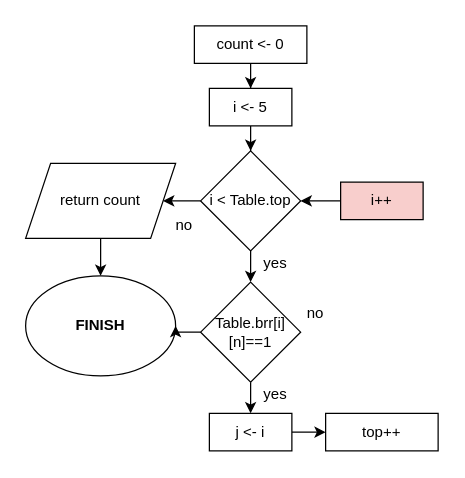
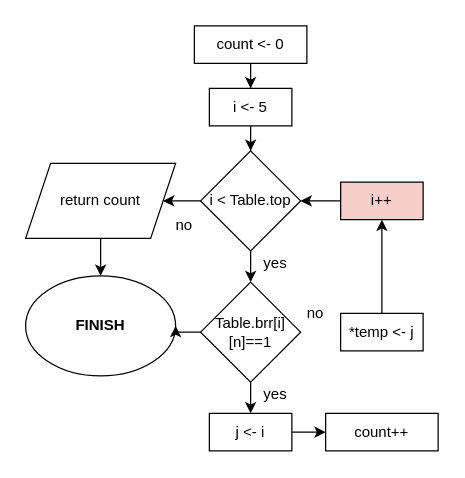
none -> (382, 271)
none -> (382, 332)
(382, 432) -> (382, 432)
